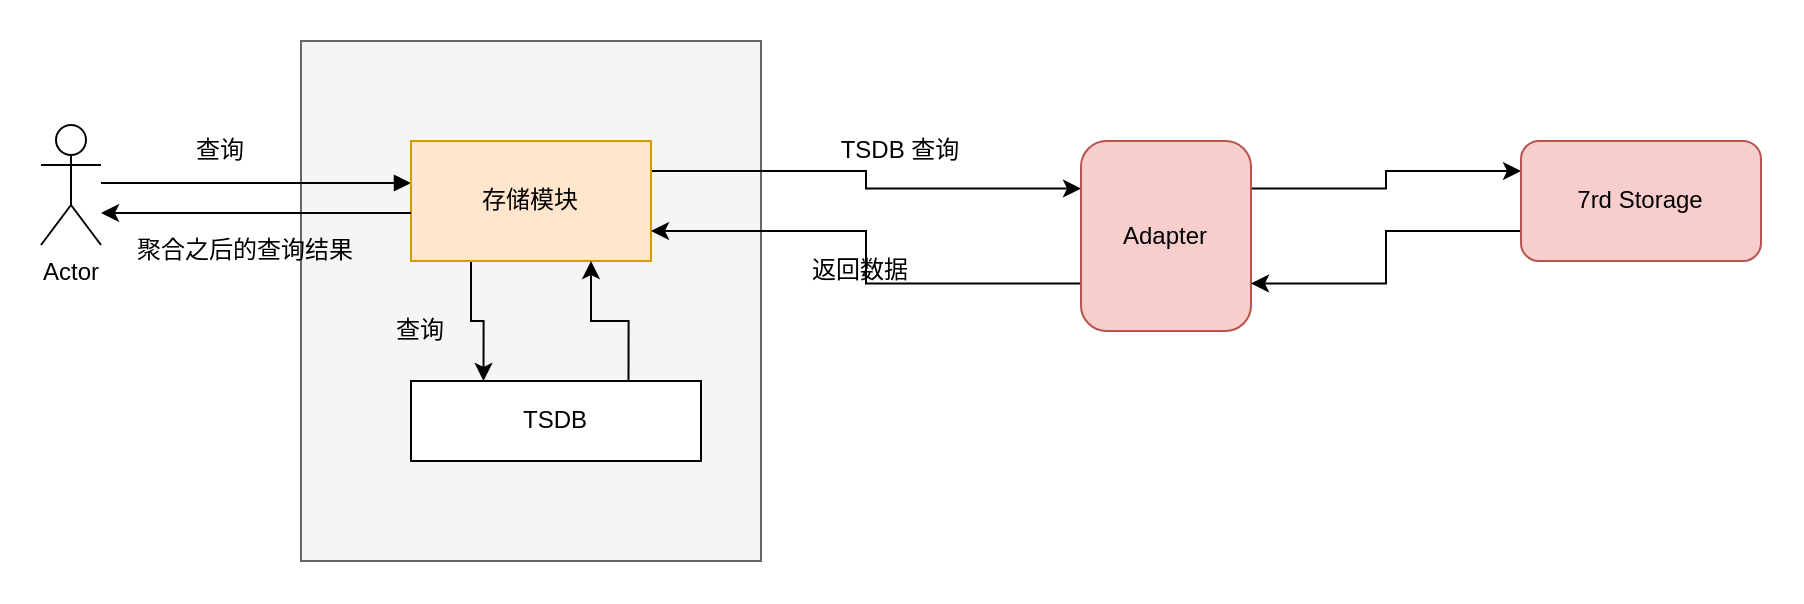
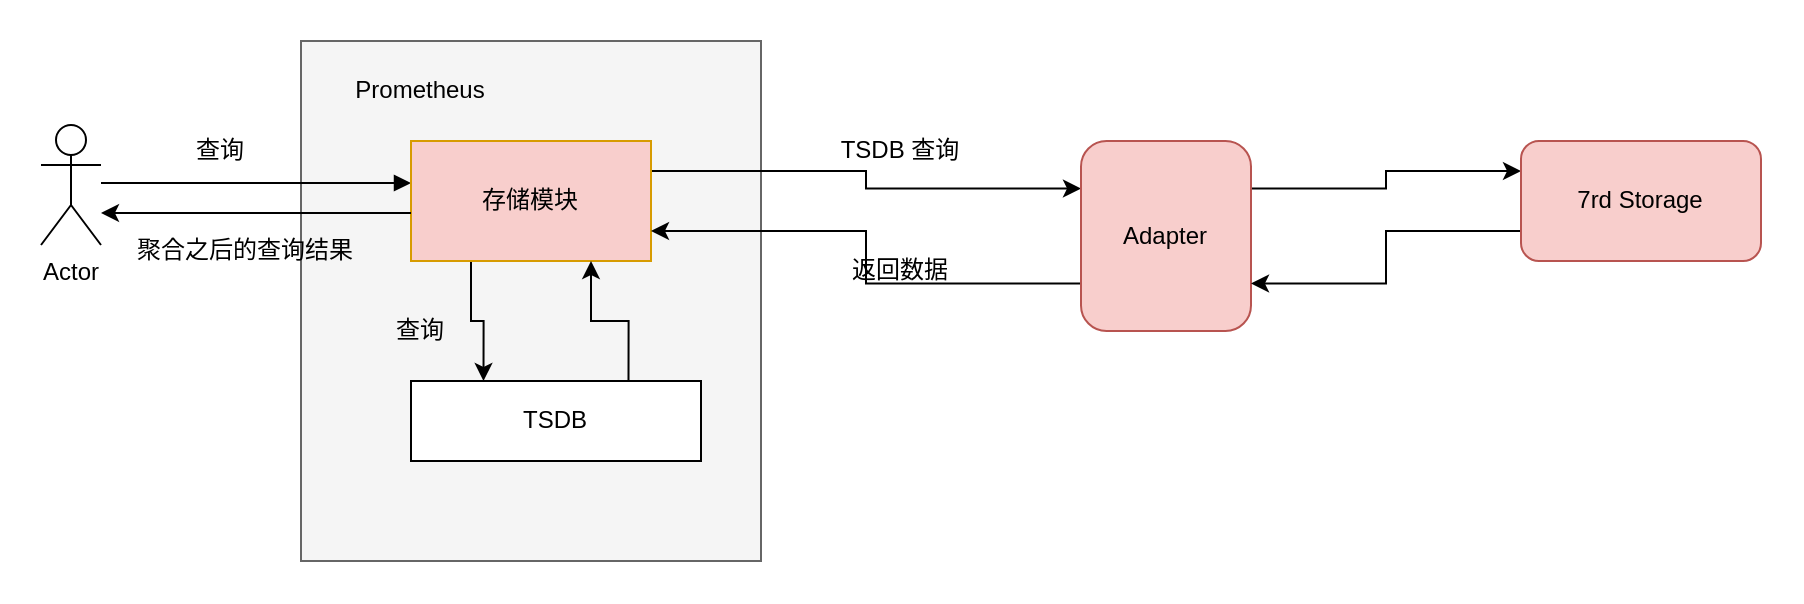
none -> (421, 91)
(531, 201) -> (531, 201)
(861, 271) -> (901, 271)
